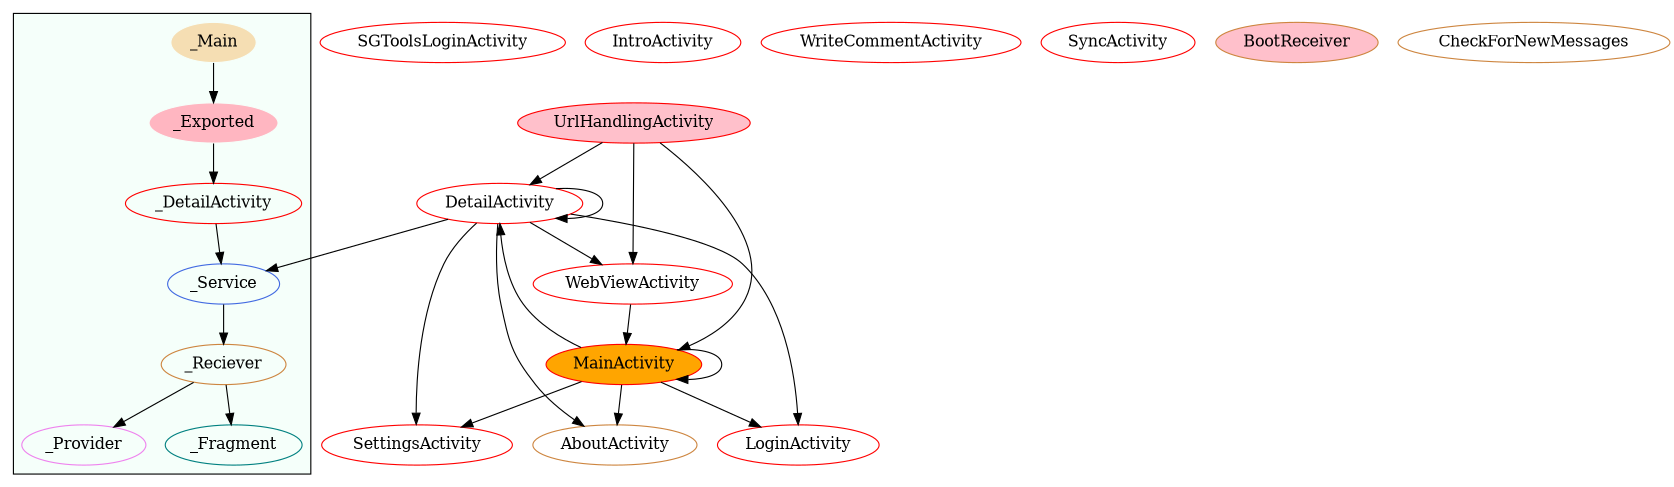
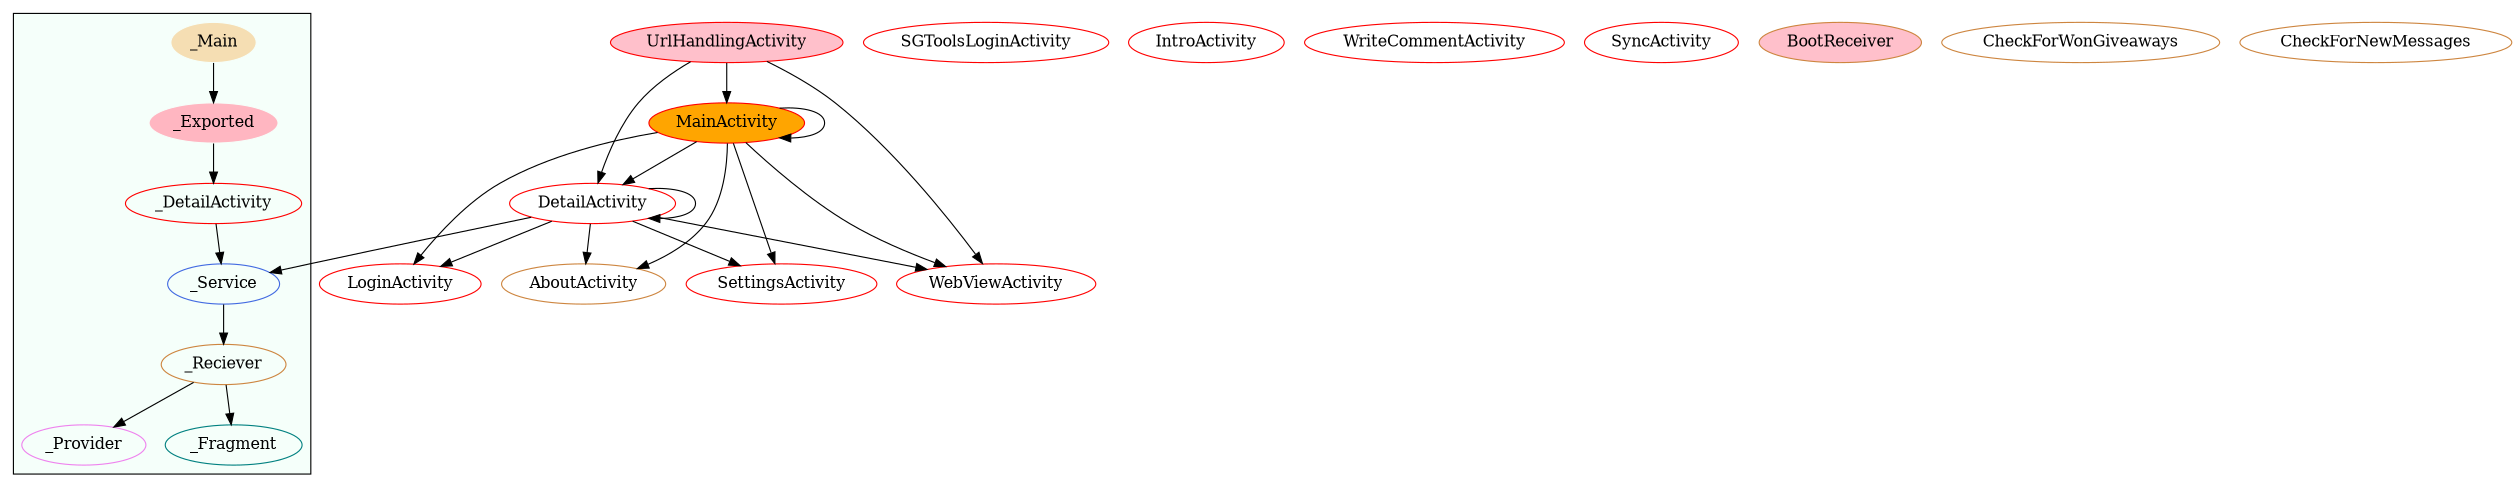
none -> (2081, 42)
(629, 319) -> (834, 213)
